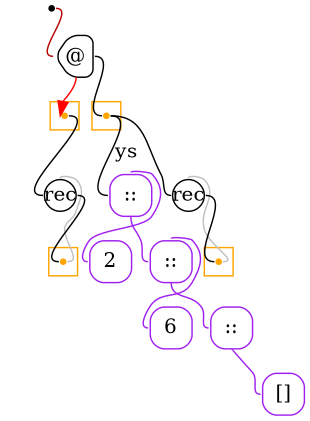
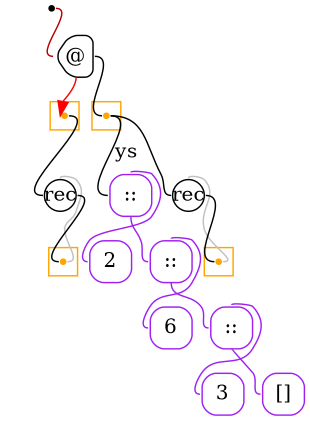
none -> (223, 394)
